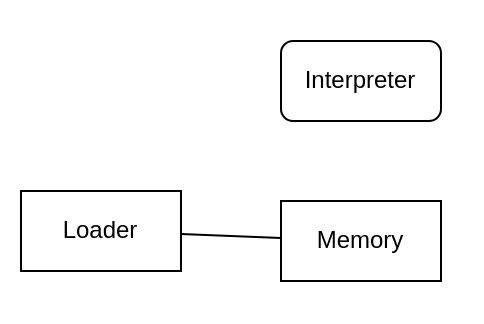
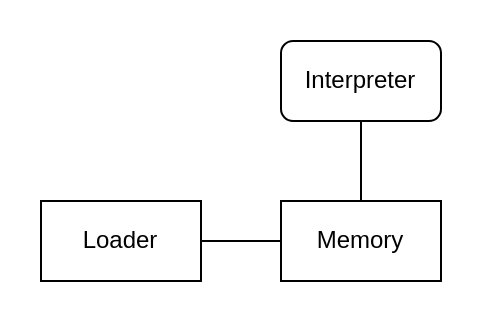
none -> (361, 161)
(101, 231) -> (121, 241)
